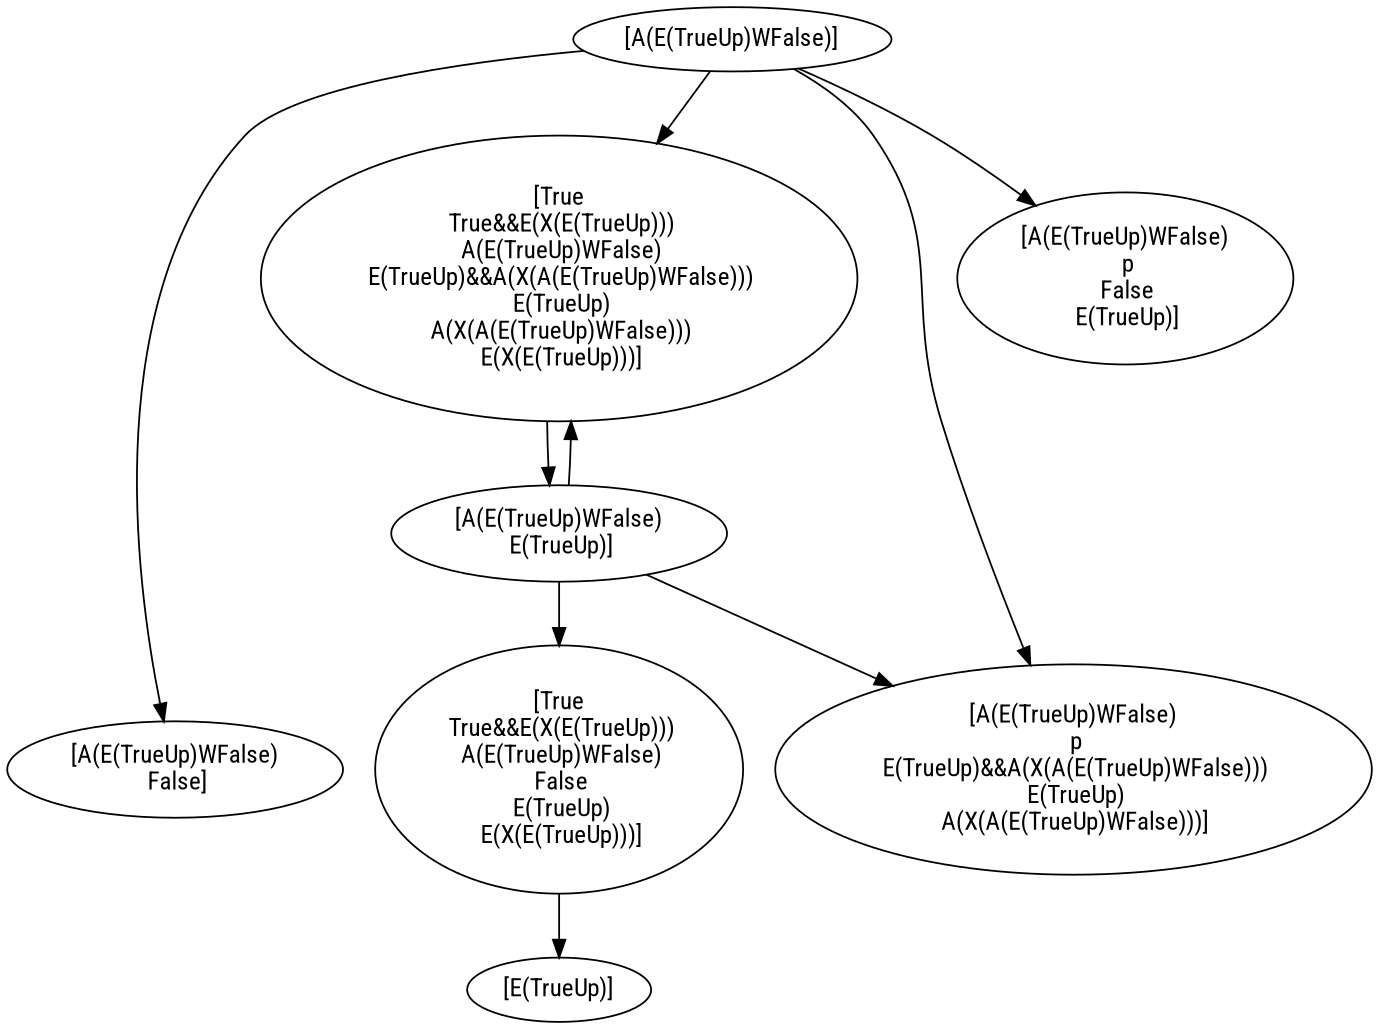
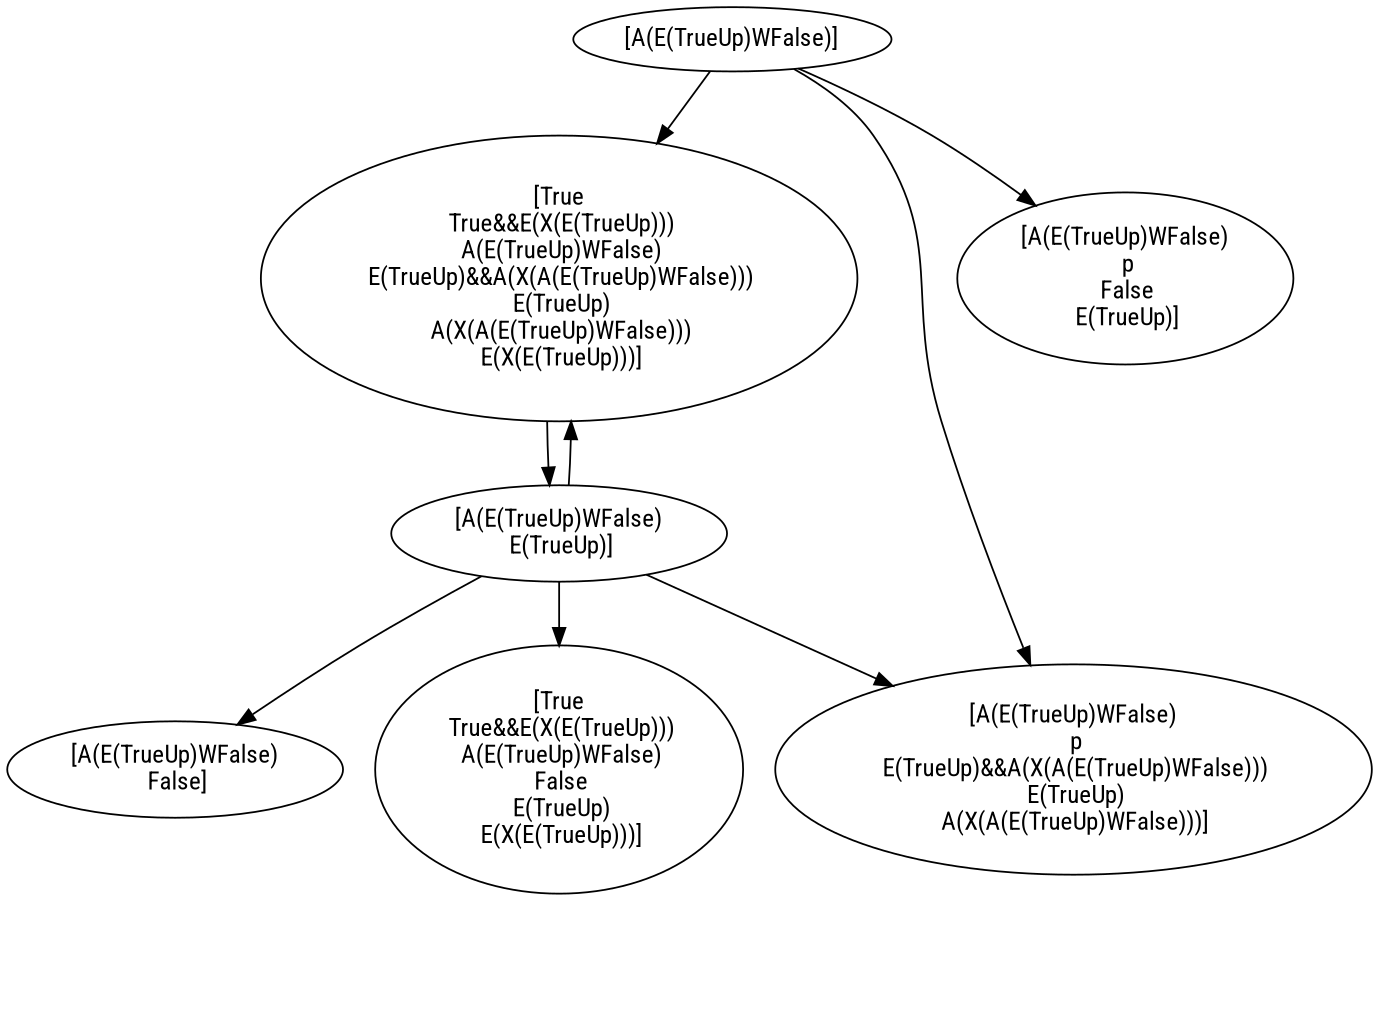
(182, 237) -> (365, 642)
(559, 990) -> none
